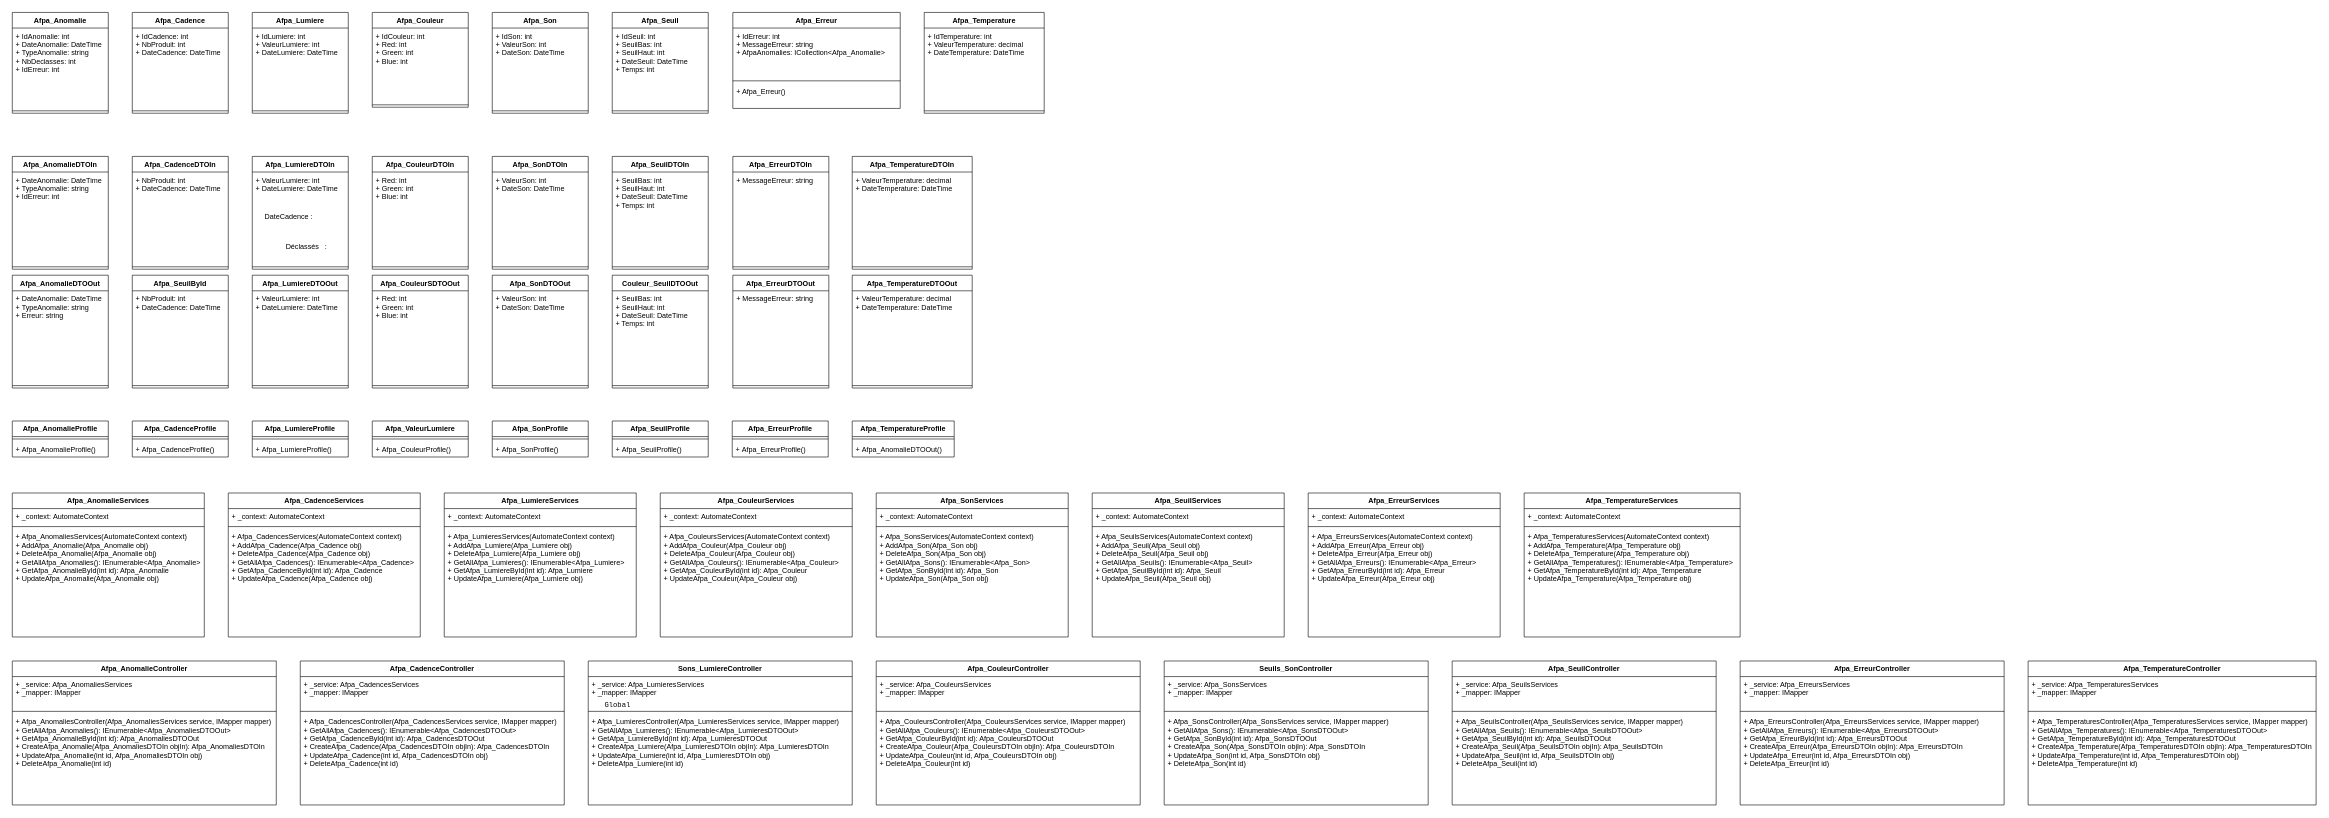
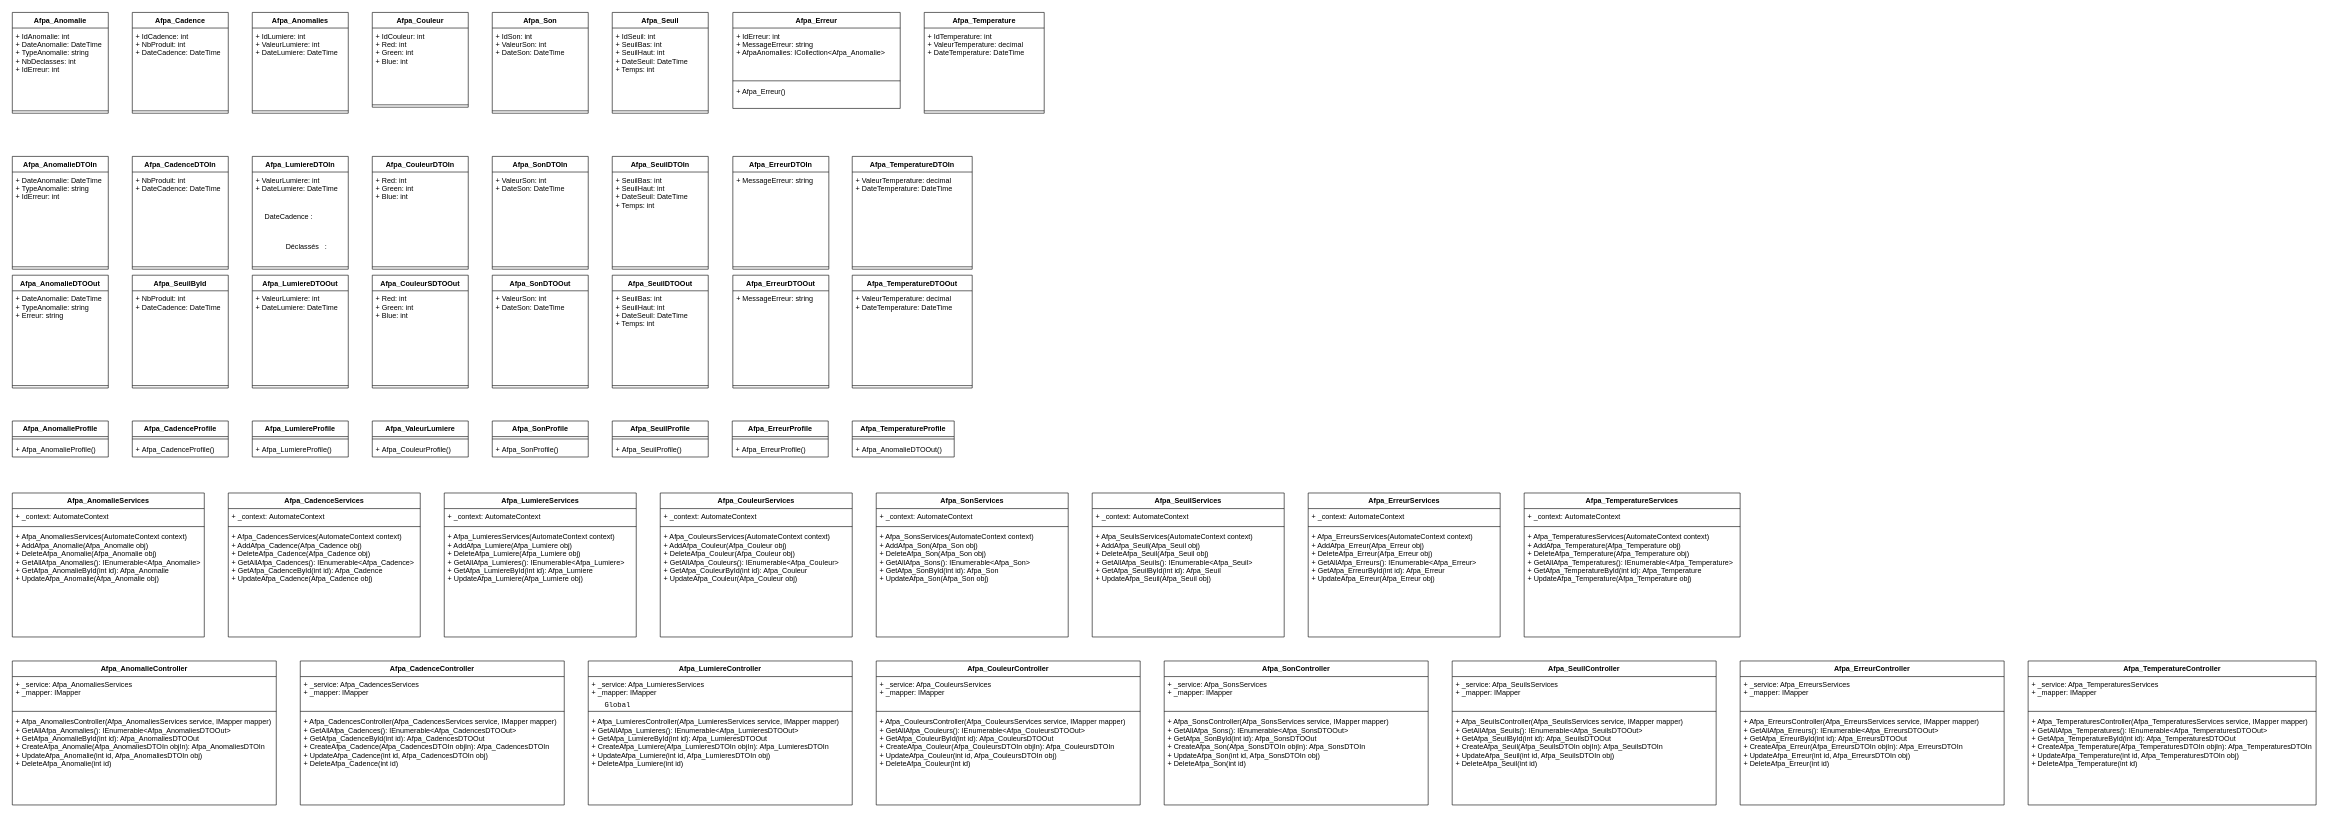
(300, 20) -> (300, 20)
(660, 283) -> (660, 283)
(720, 669) -> (720, 669)
(1296, 669) -> (1296, 669)
